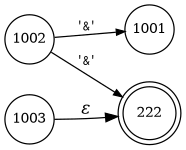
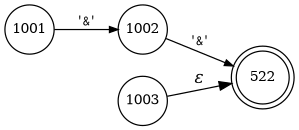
(85, 35) -> (82, 30)
(150, 113) -> (263, 78)
